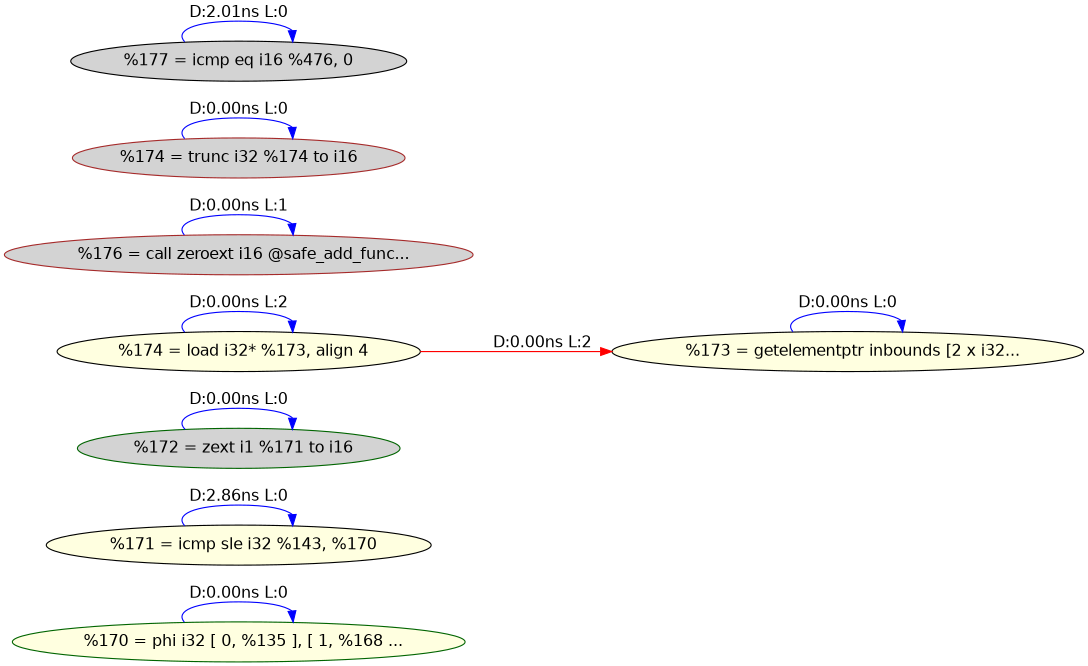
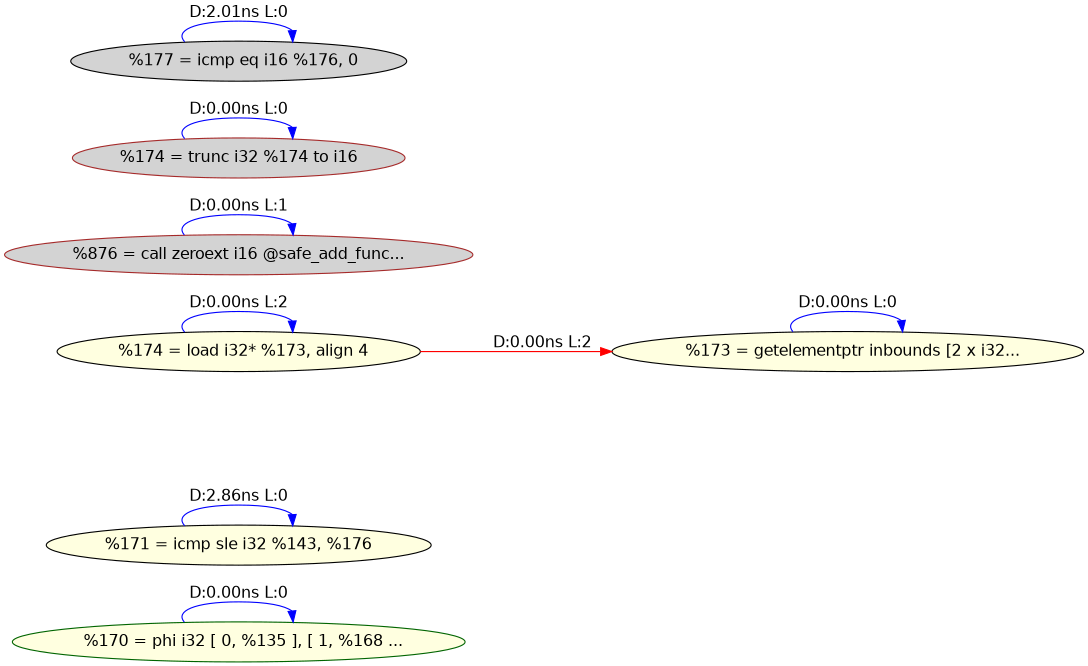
(239, 61) -> (239, 61)
(239, 255) -> (239, 255)
(239, 448) -> none
(239, 545) -> (239, 545)
